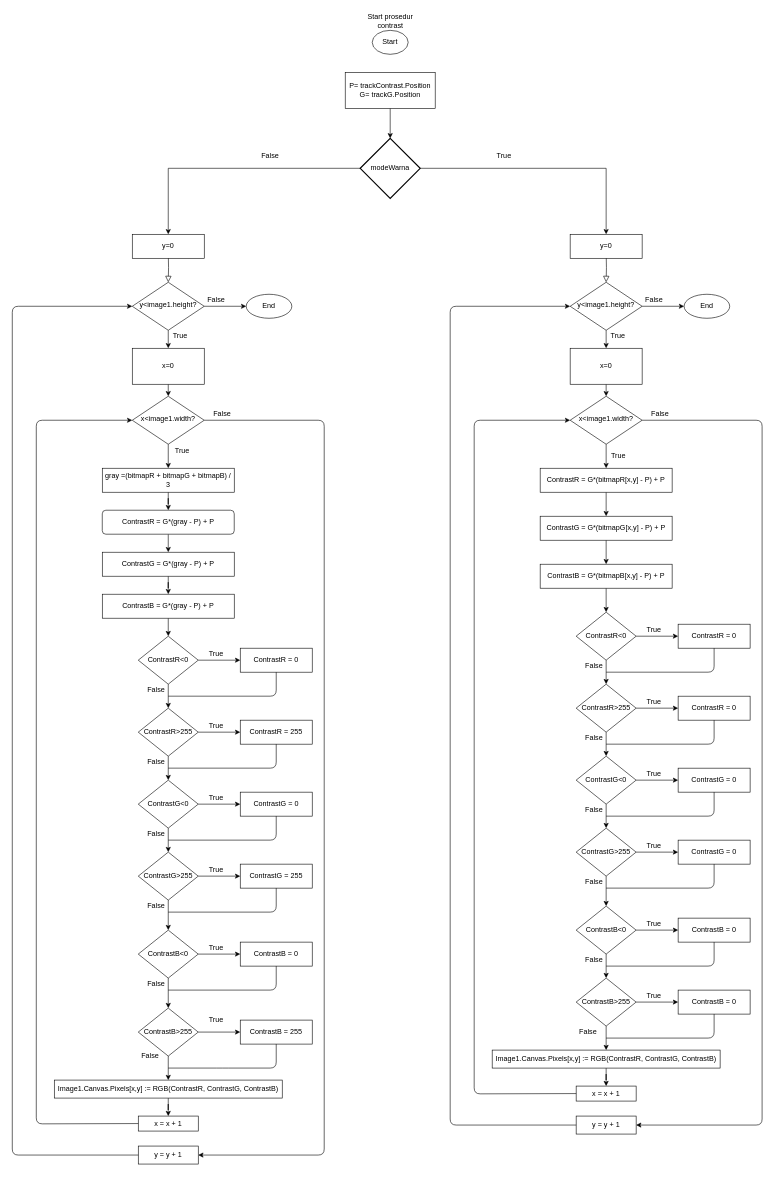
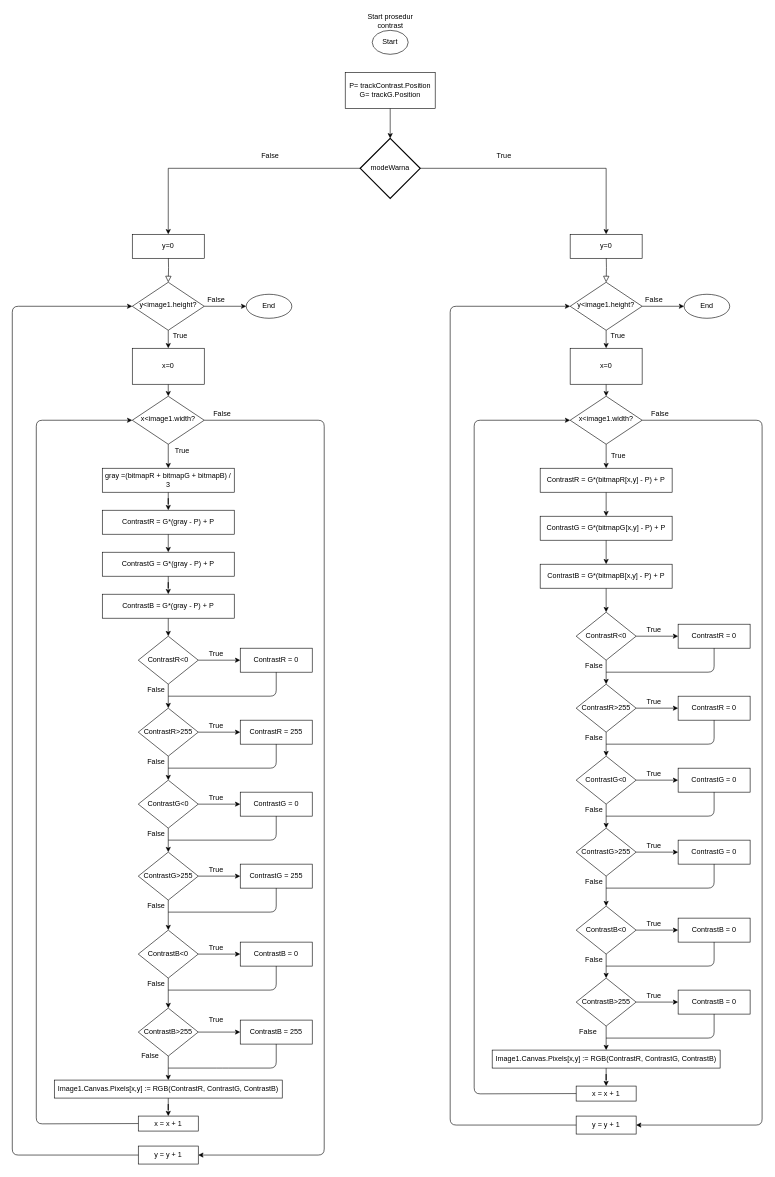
(168, 522) -> (168, 522)
